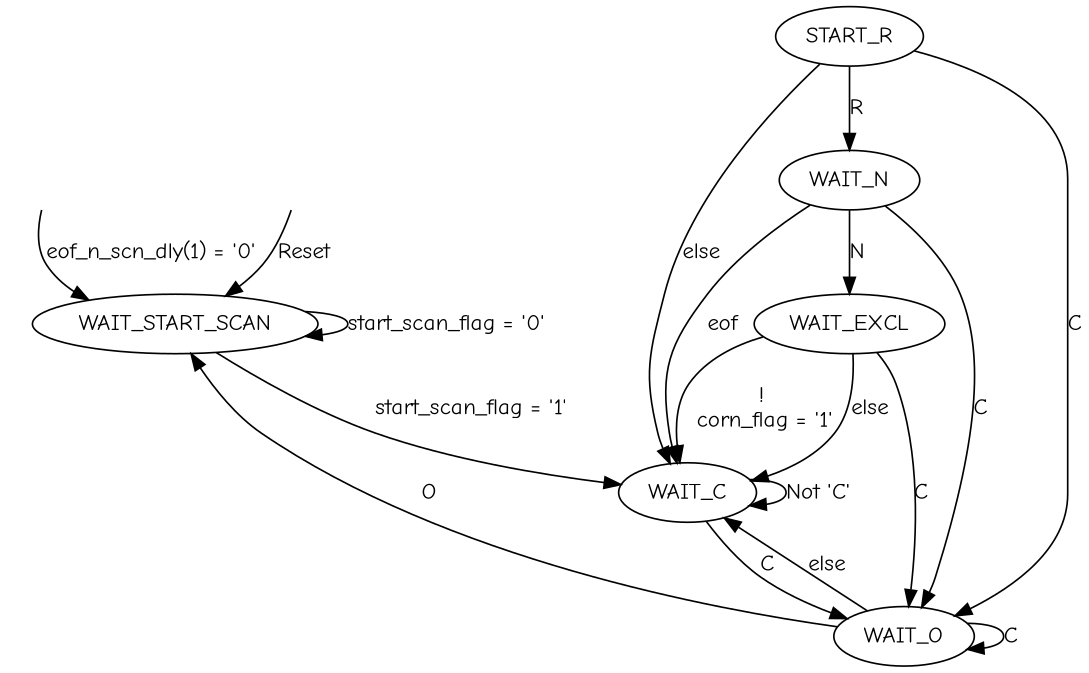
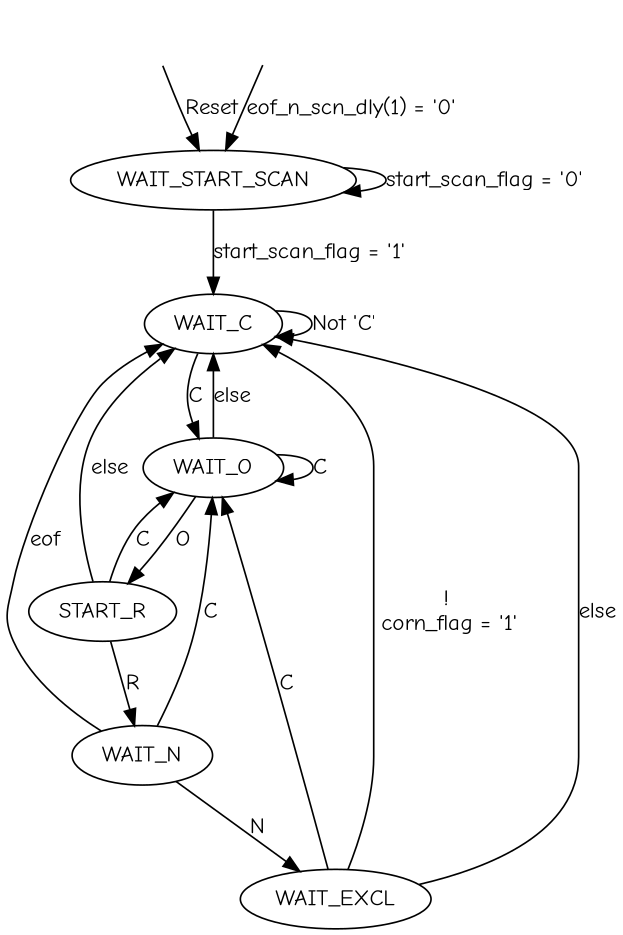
(496, 547) -> (169, 535)
